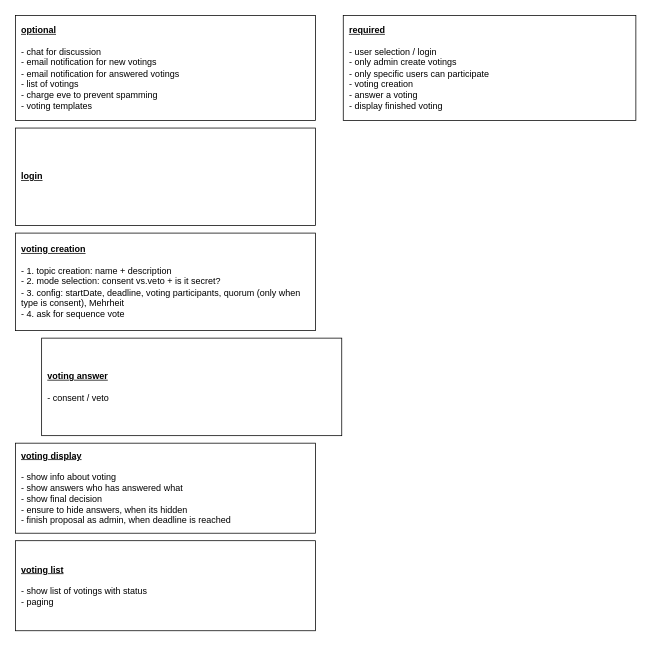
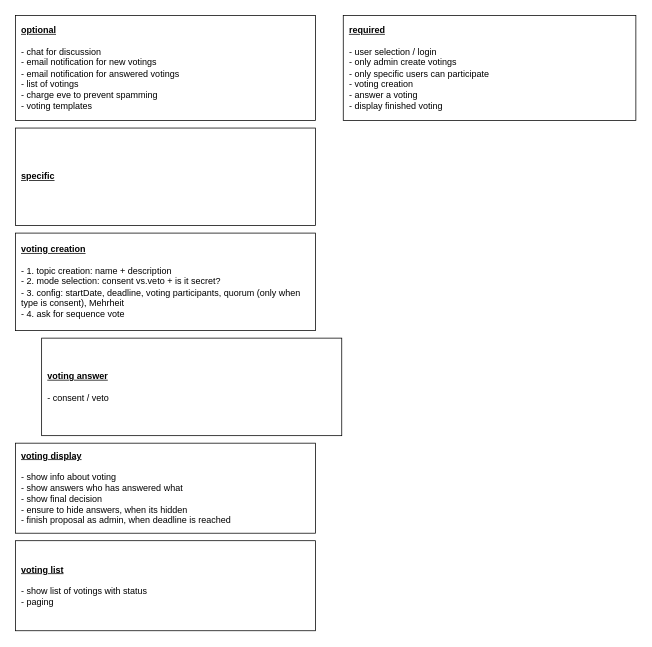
(32, 177) -> (39, 177)
